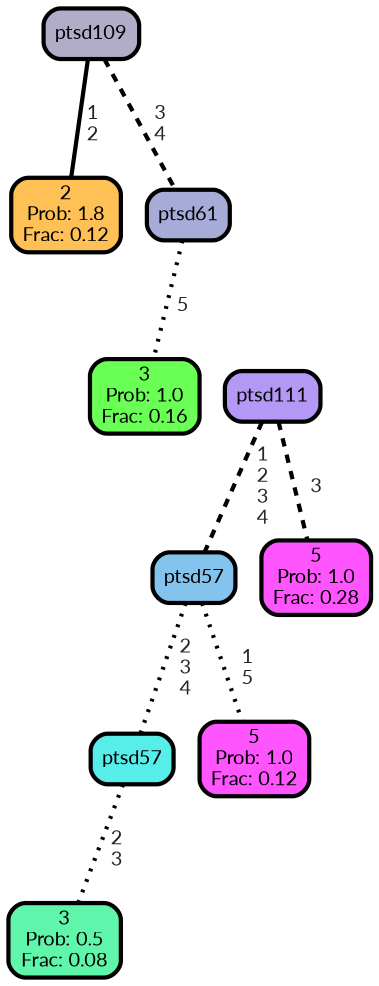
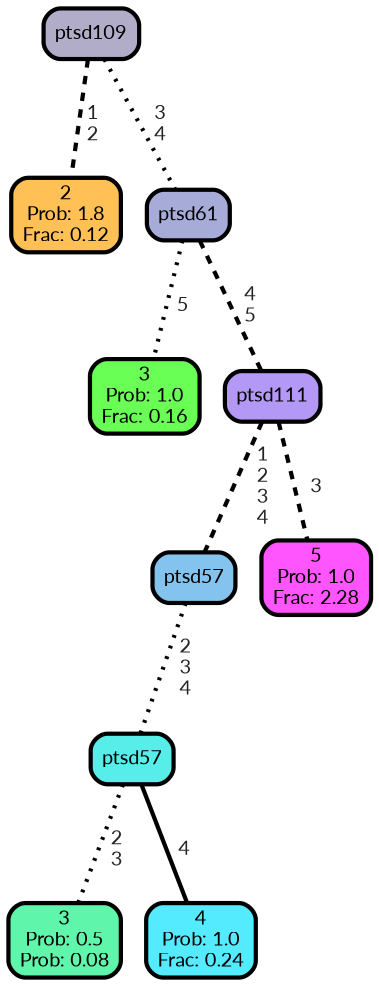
(80, 118) -> (80, 118)
(140, 124) -> (140, 124)
none -> (230, 306)
(316, 578) -> (316, 578)
(254, 759) -> none
(65, 940) -> (65, 940)
none -> (201, 940)
